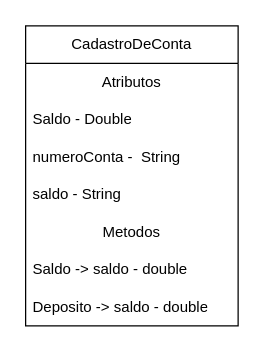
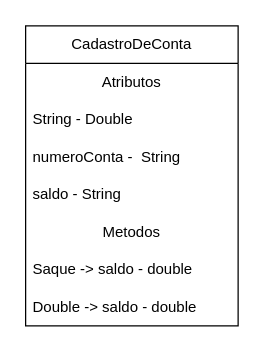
(84, 119) -> (88, 119)
(116, 269) -> (118, 269)
(129, 307) -> (120, 307)
